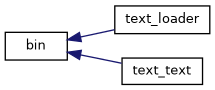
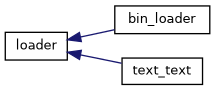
(162, 20) -> (162, 20)
(36, 46) -> (36, 46)
